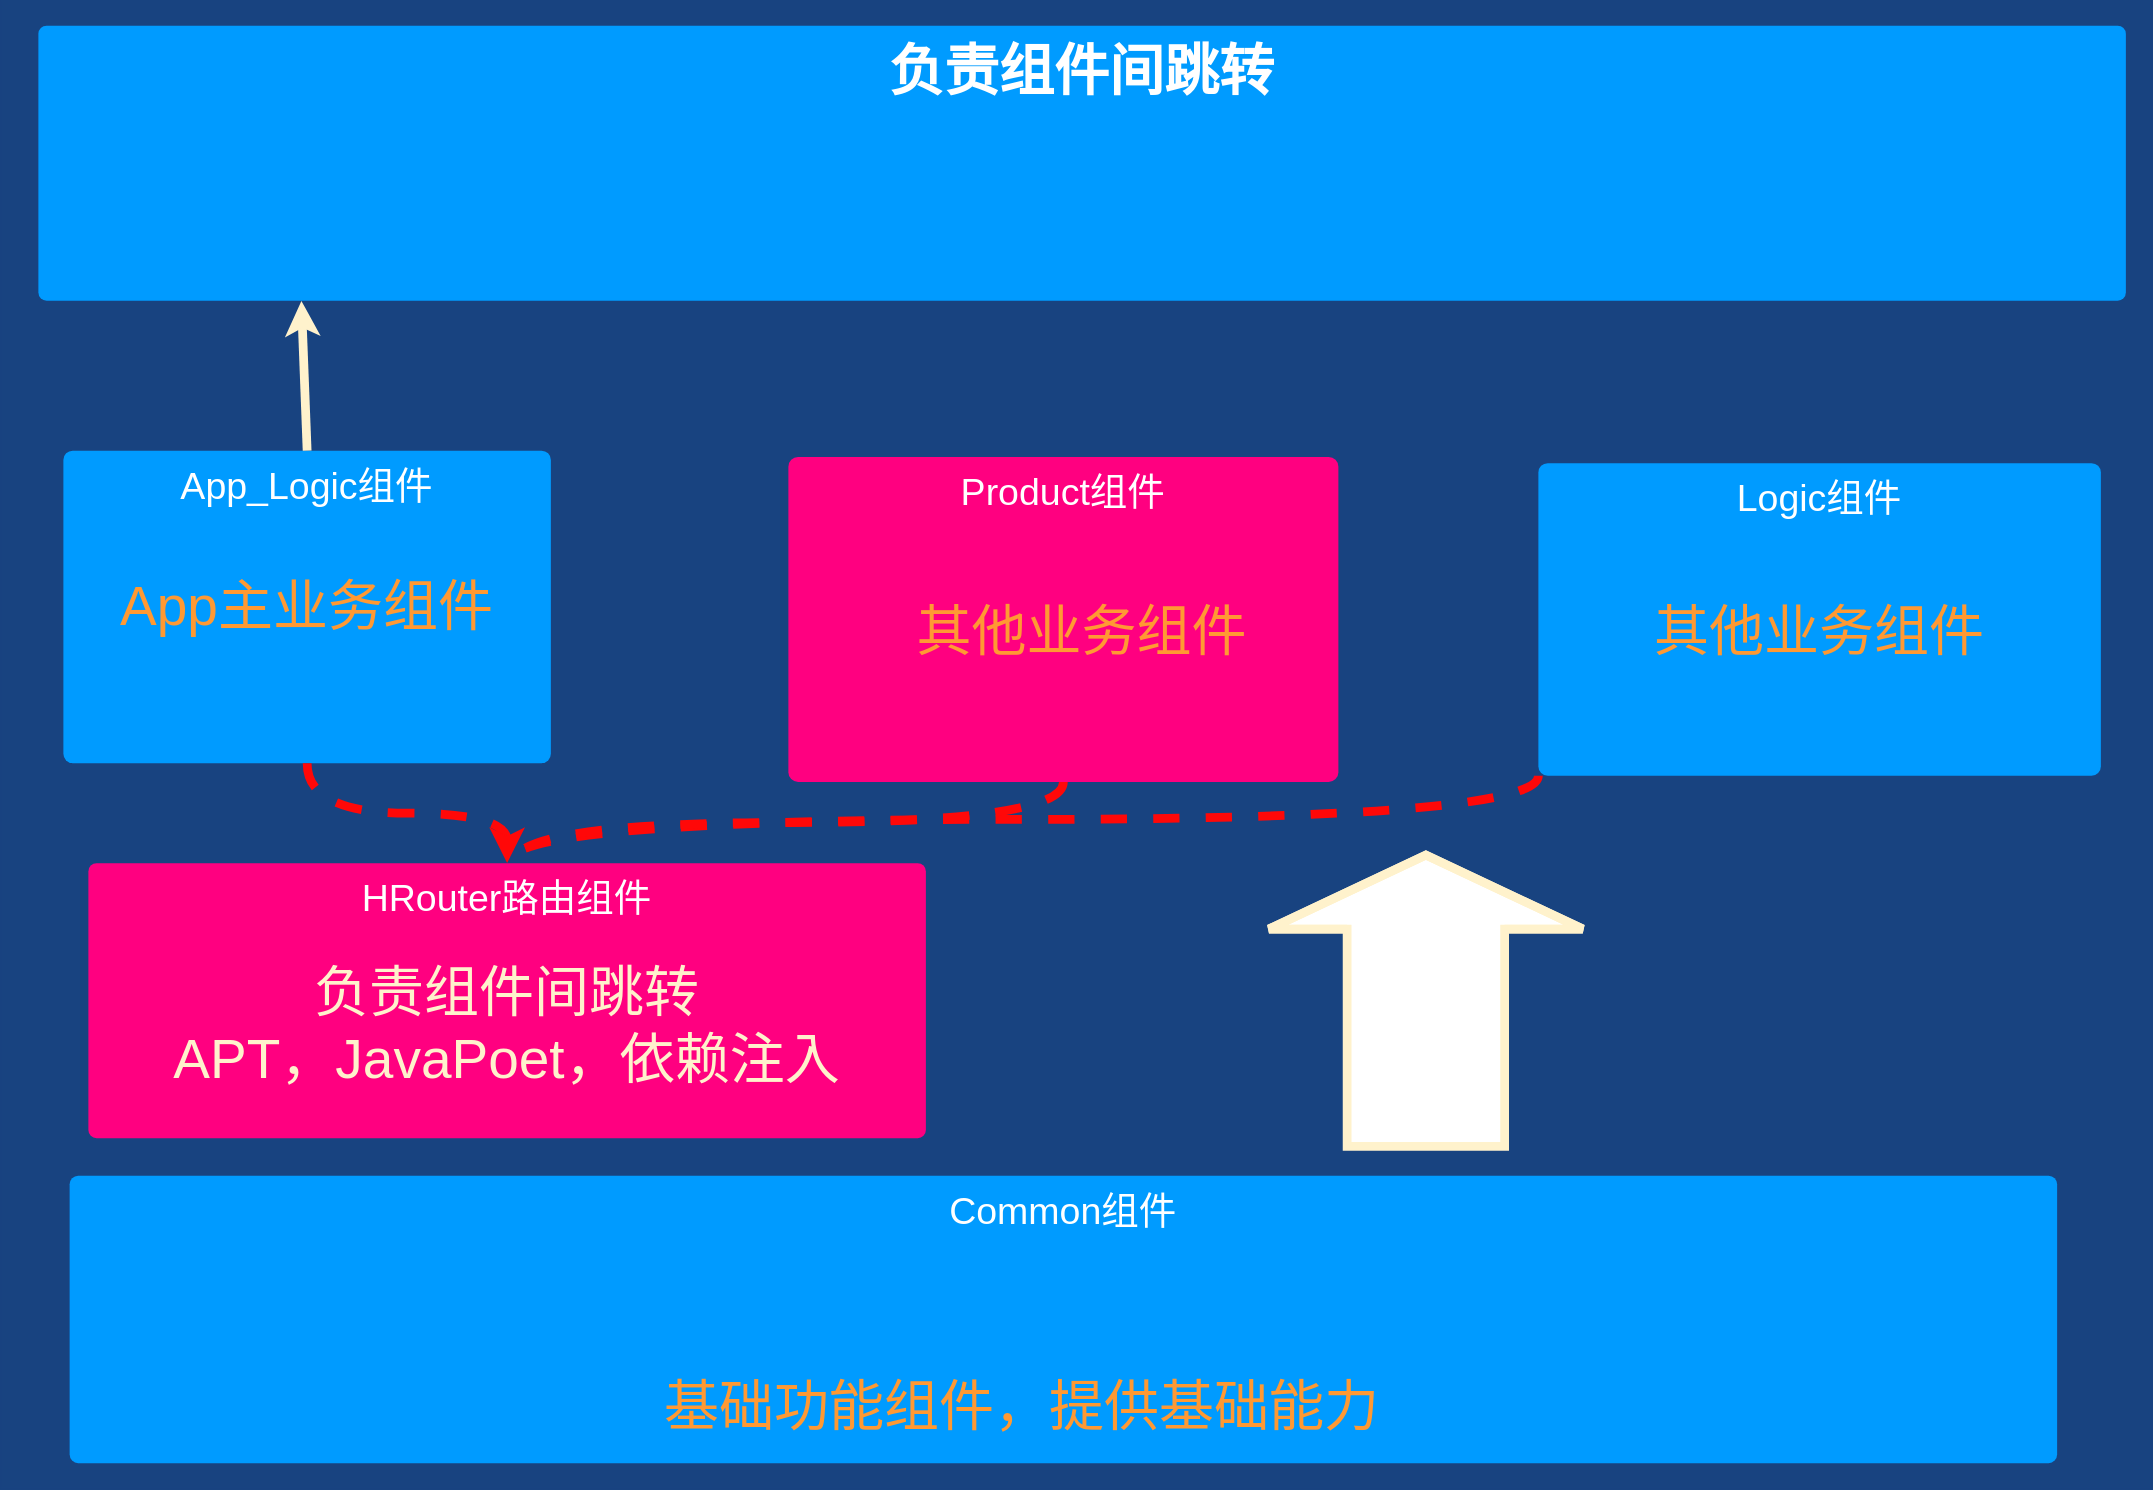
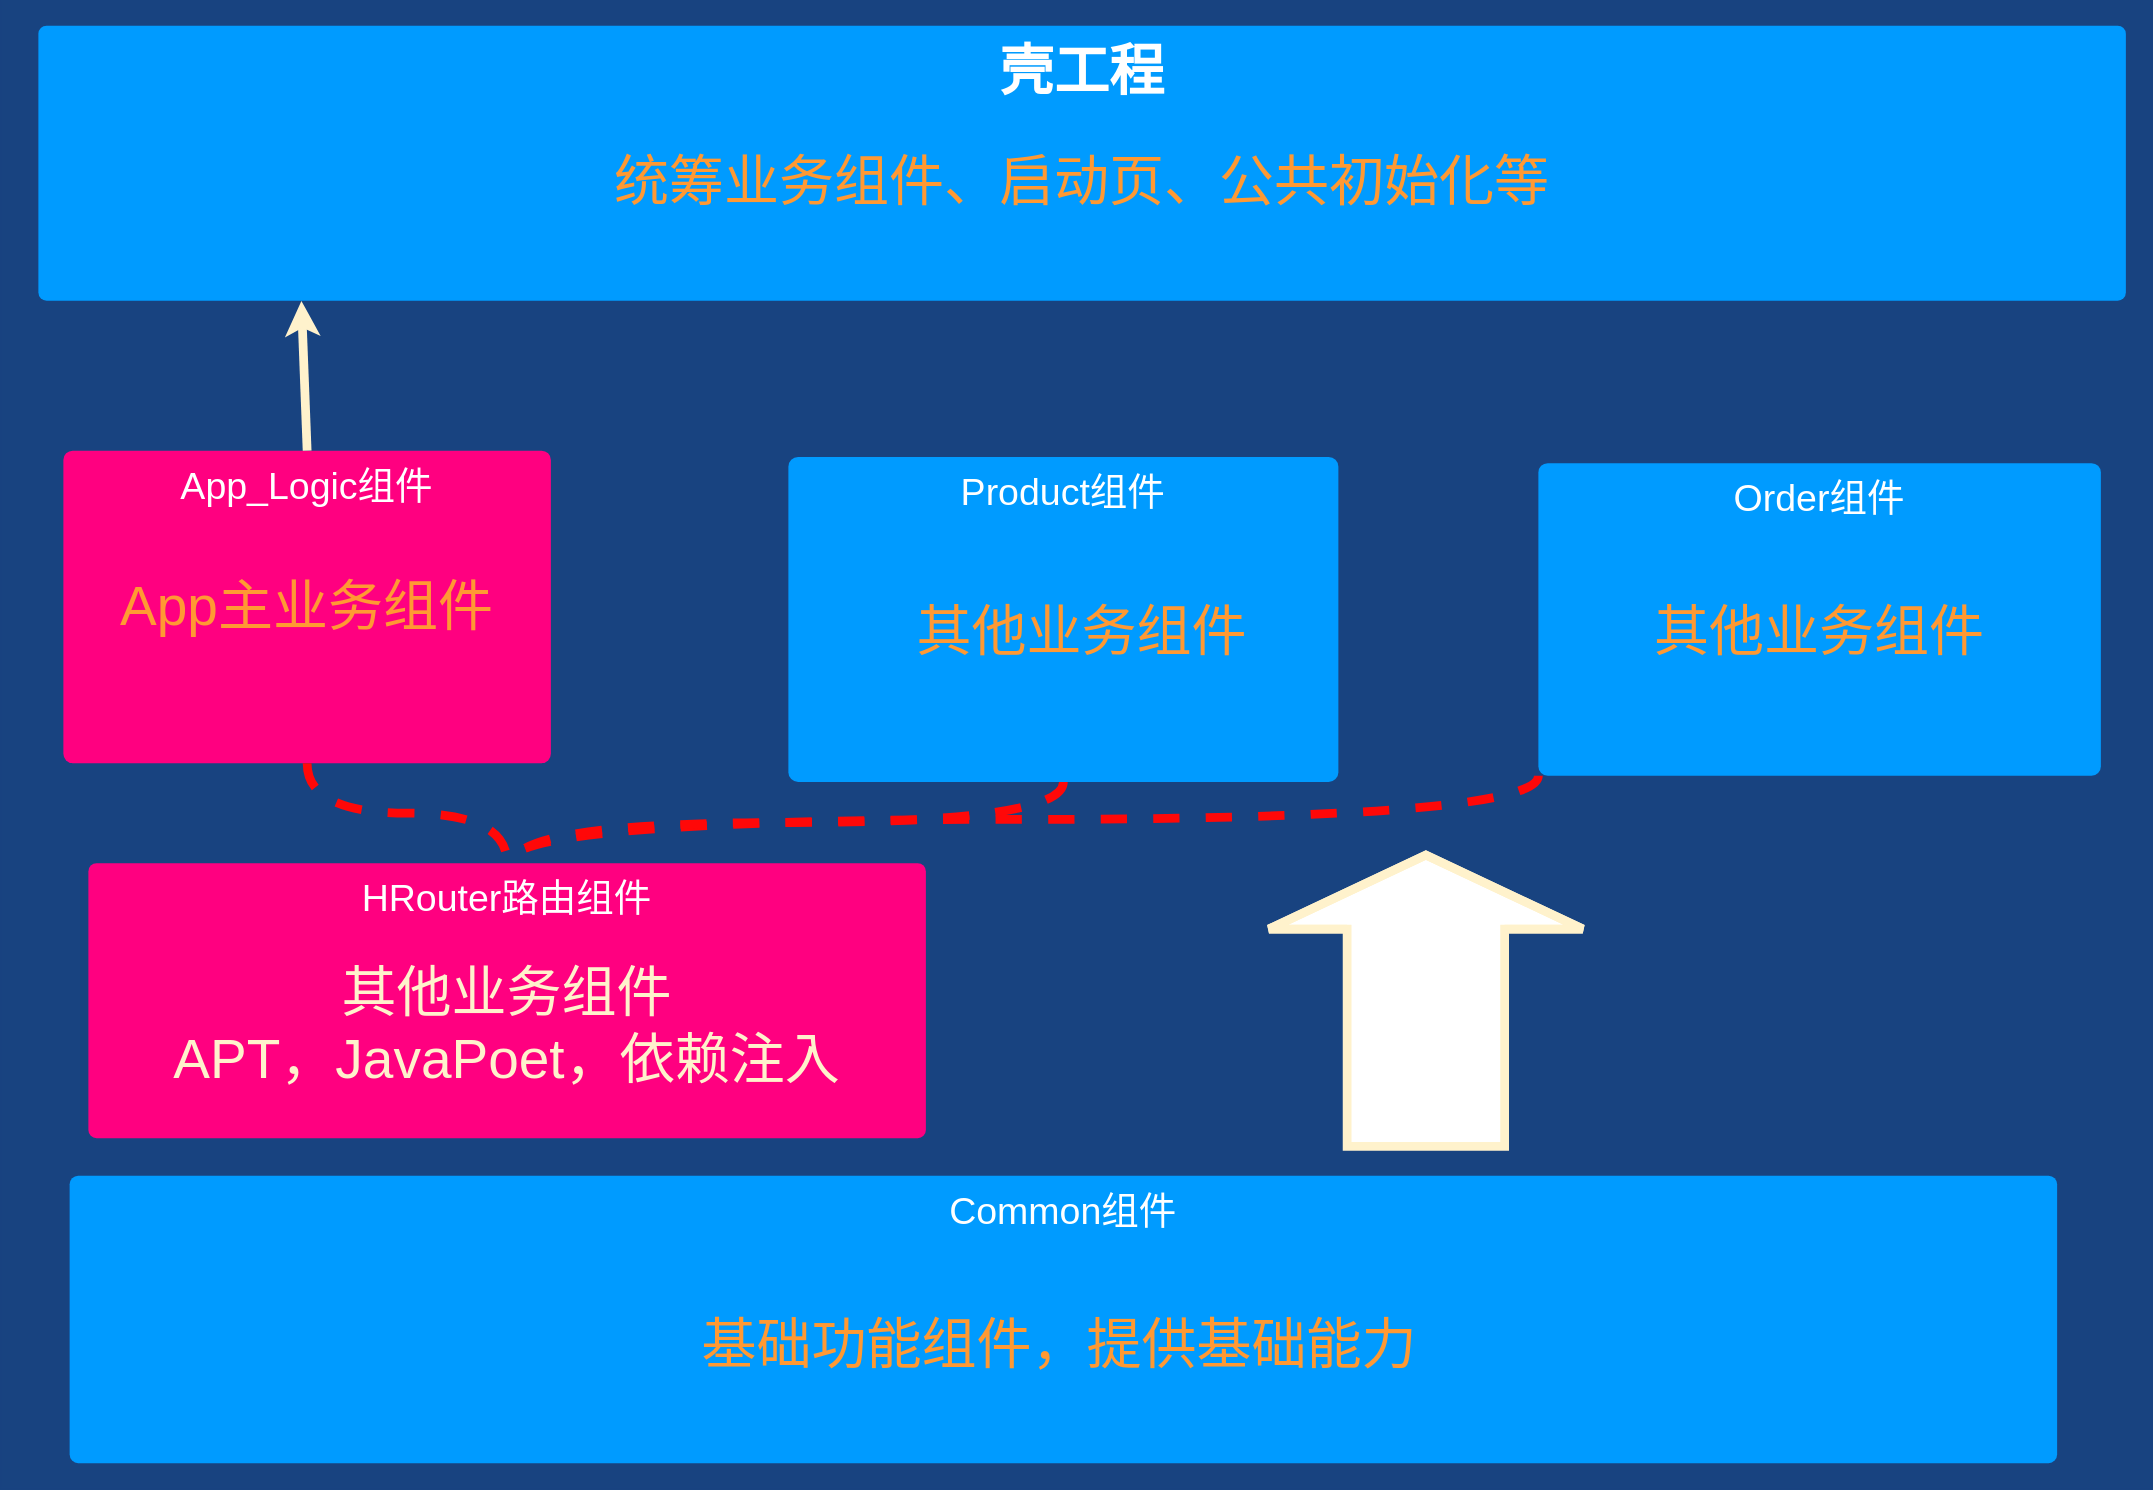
(1082, 72) -> (1082, 72)
none -> (1082, 182)
(1819, 499) -> (1819, 499)
(307, 607) -> (307, 607)
(1063, 619) -> (1063, 619)
(500, 829) -> (506, 854)
(507, 1026) -> (507, 1026)
(1022, 1407) -> (1059, 1344)
